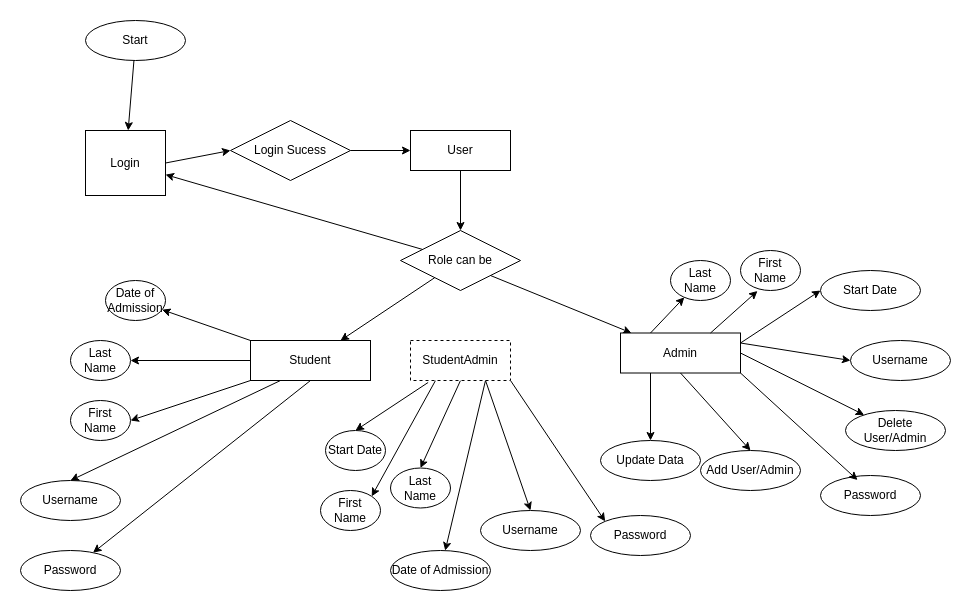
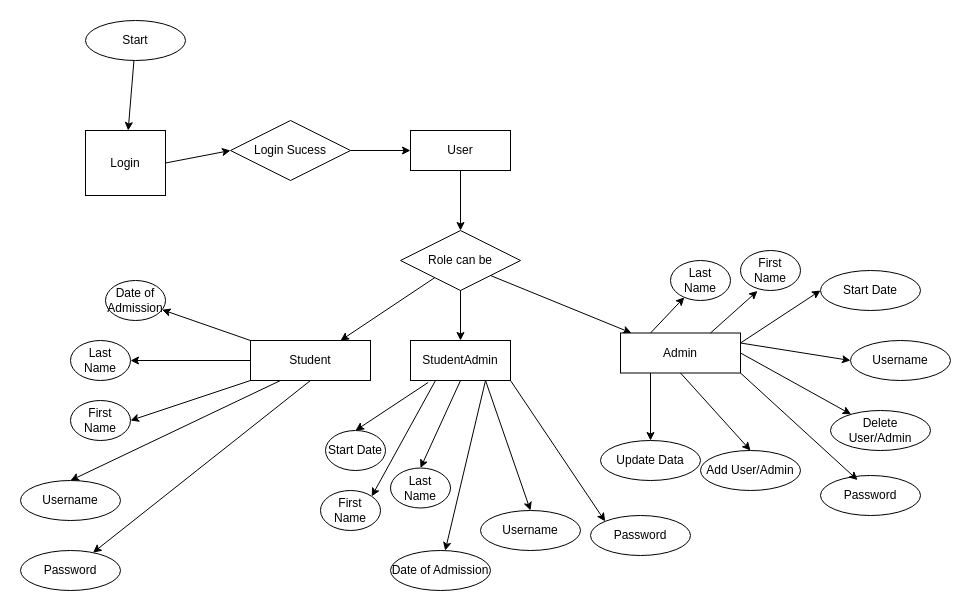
(297, 213) -> (461, 312)
(461, 361) -> (461, 361)
(896, 431) -> (881, 431)
